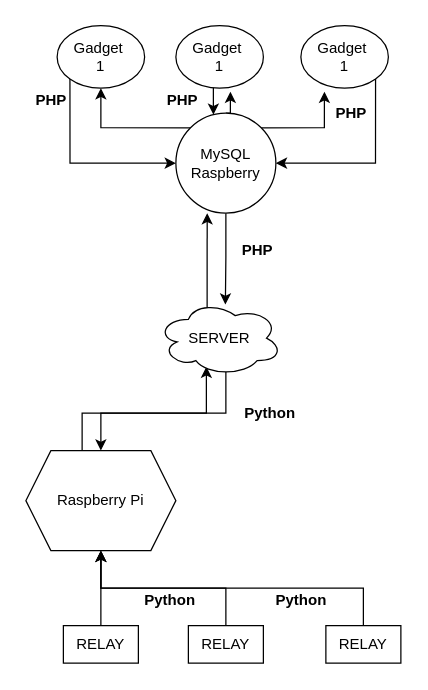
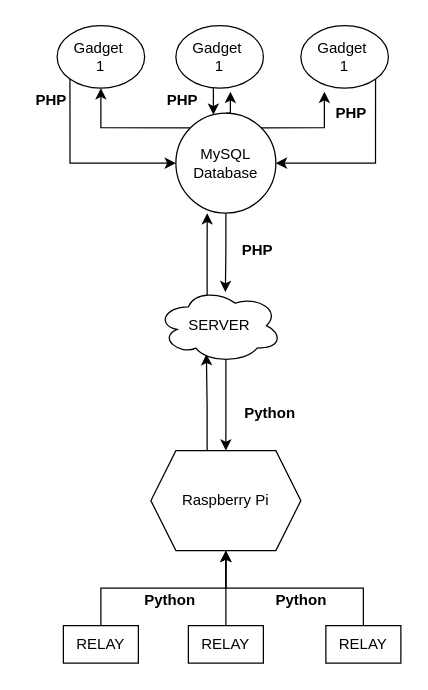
(226, 163) -> (226, 163)
(219, 338) -> (219, 326)
(101, 501) -> (226, 501)
